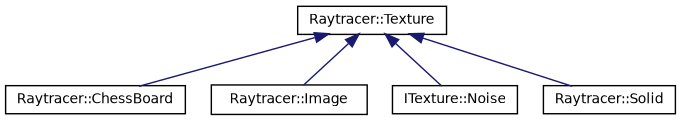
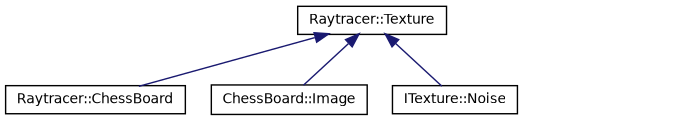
(289, 100) -> (289, 100)
(609, 100) -> none
